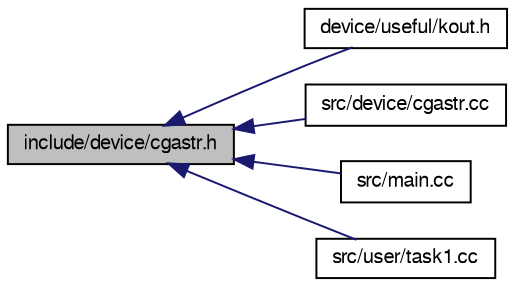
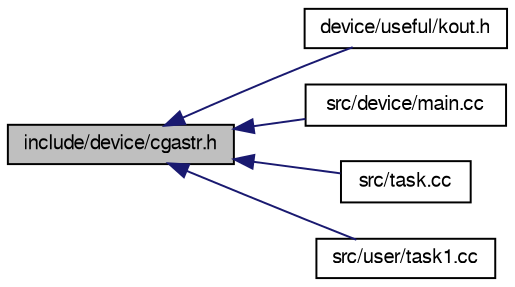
(406, 105) -> (406, 105)
(406, 182) -> (406, 182)
